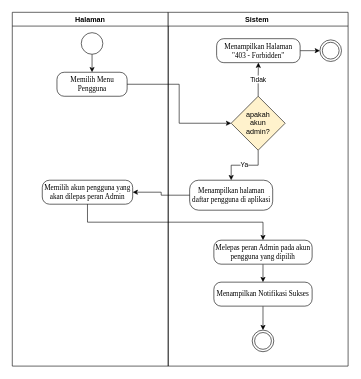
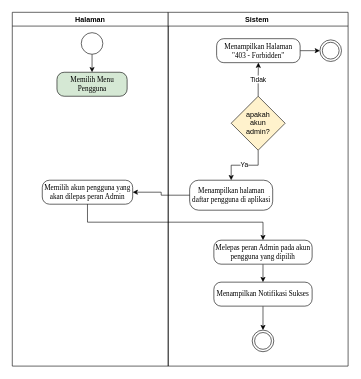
(92, 84) -> (92, 84)
(178, 84) -> none
